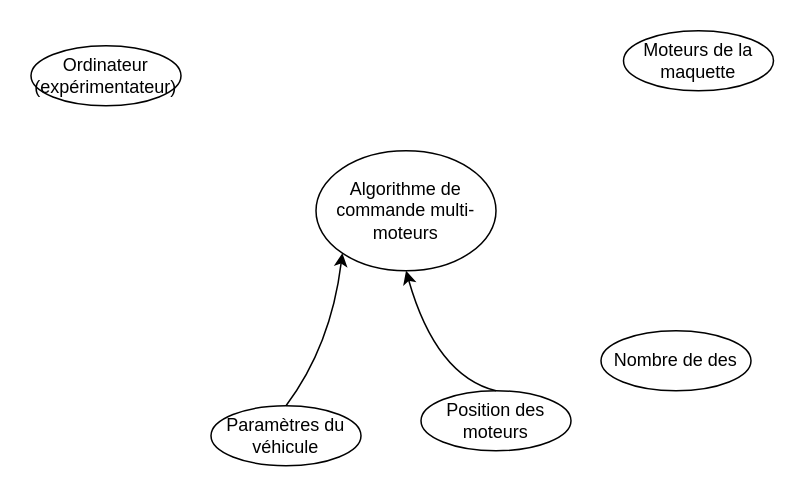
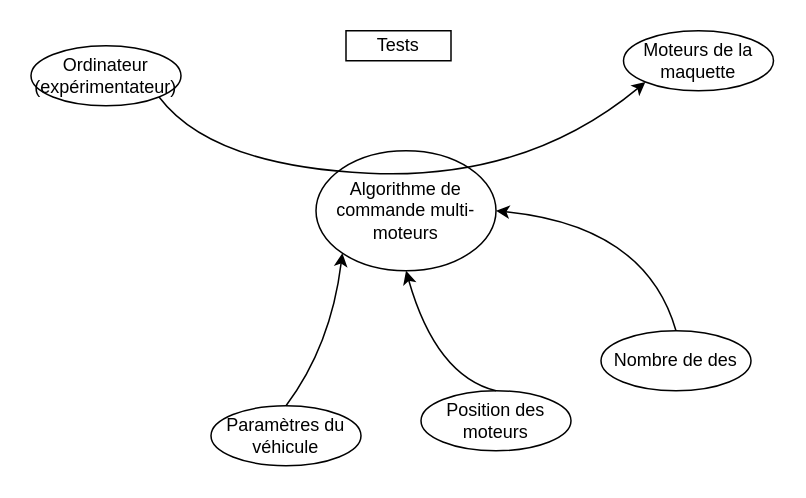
none -> (398, 46)
none -> (398, 174)
none -> (611, 244)
